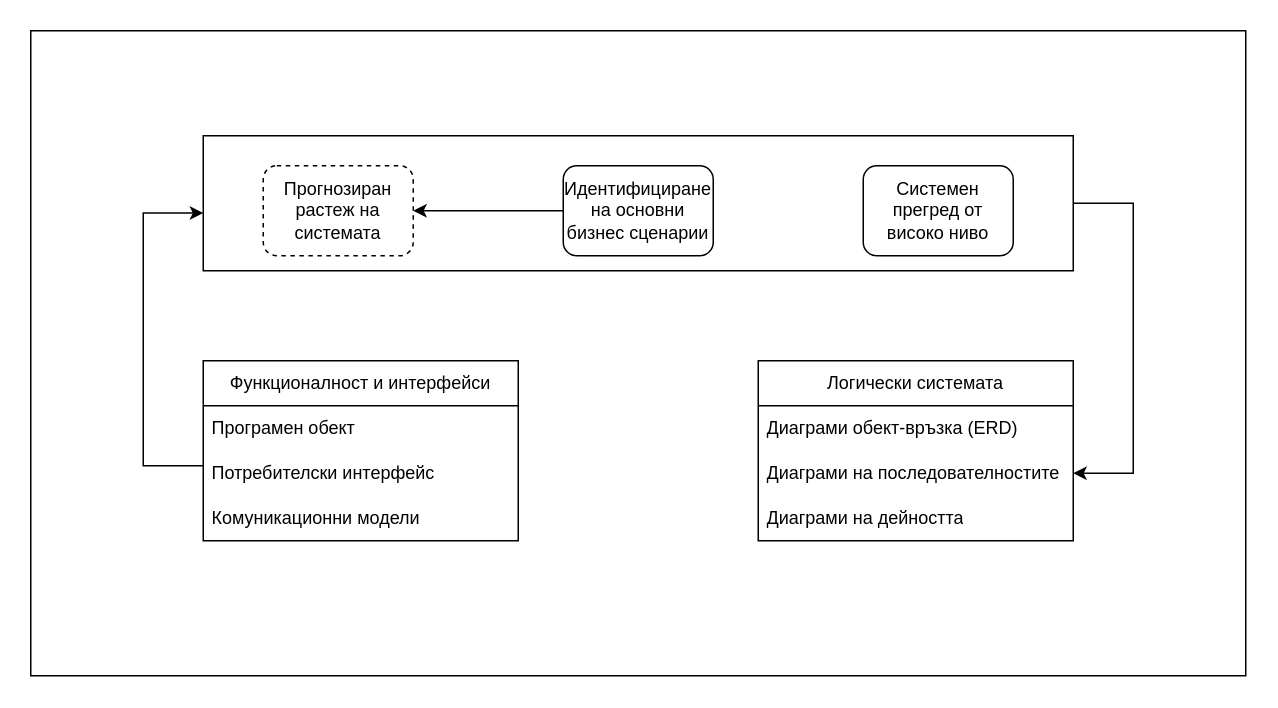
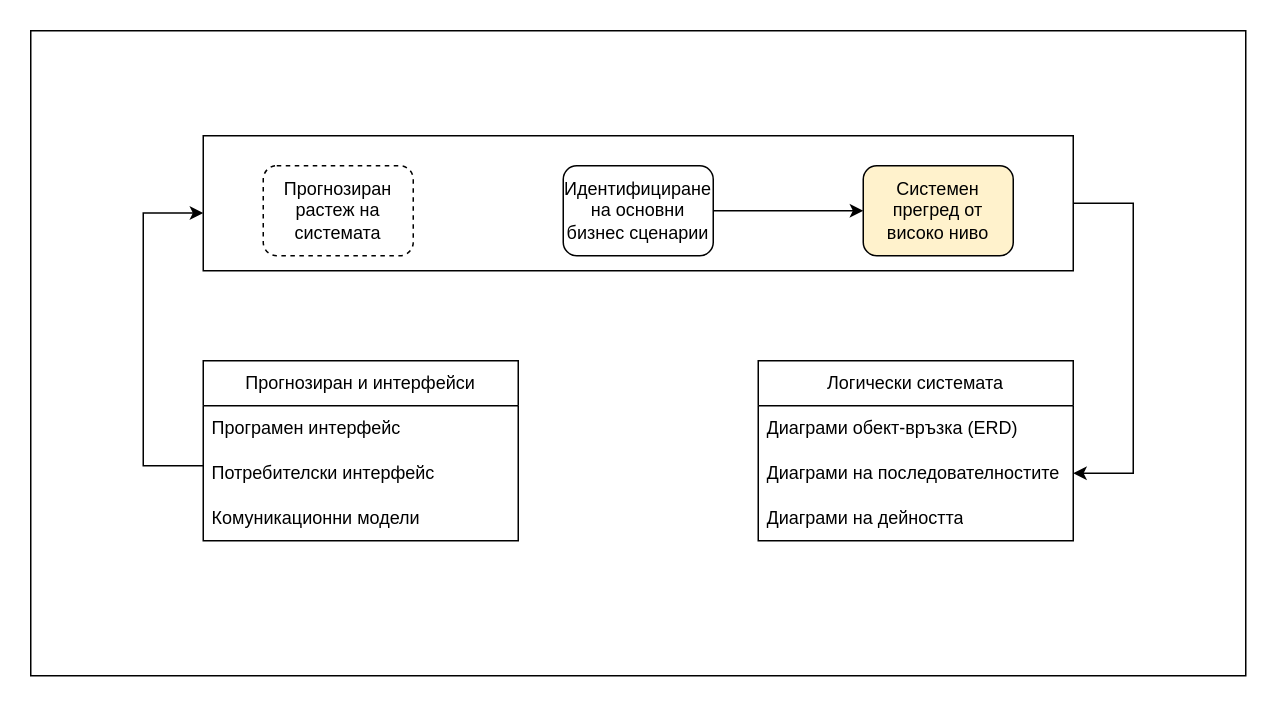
(493, 211) -> (783, 211)
(938, 211) -> (938, 211)
(361, 383) -> (361, 383)
(286, 428) -> (306, 428)
